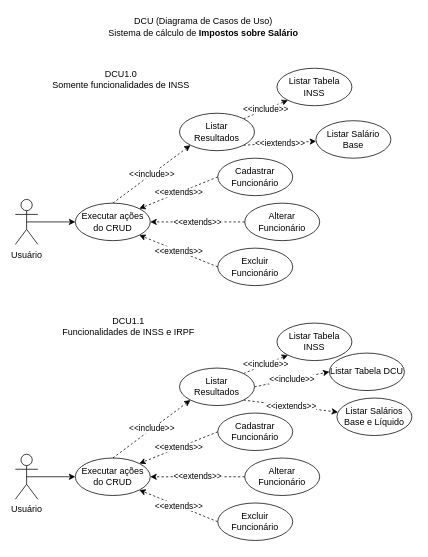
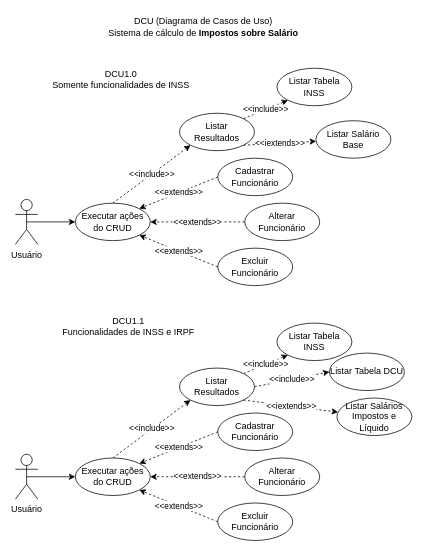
(375, 417) -> (375, 417)
